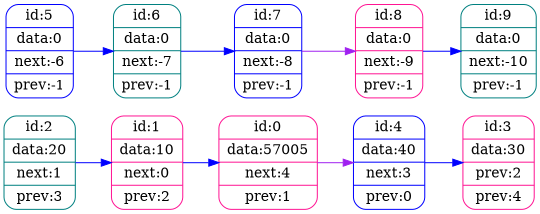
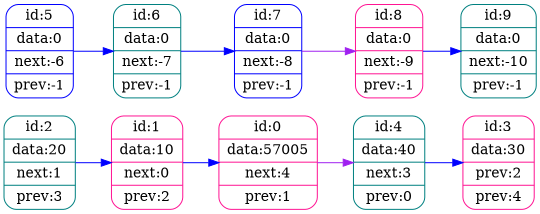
(389, 163) -> (389, 163)
